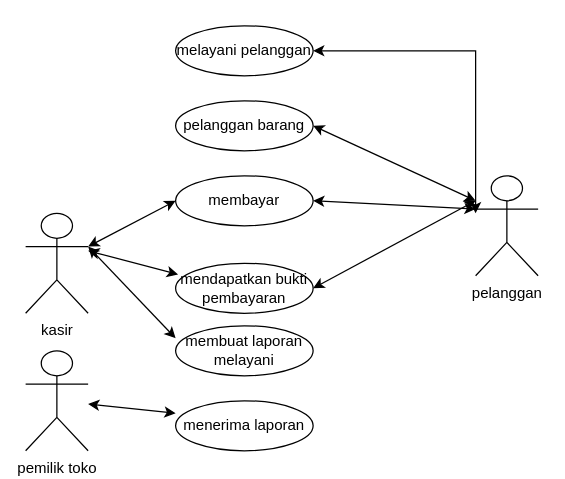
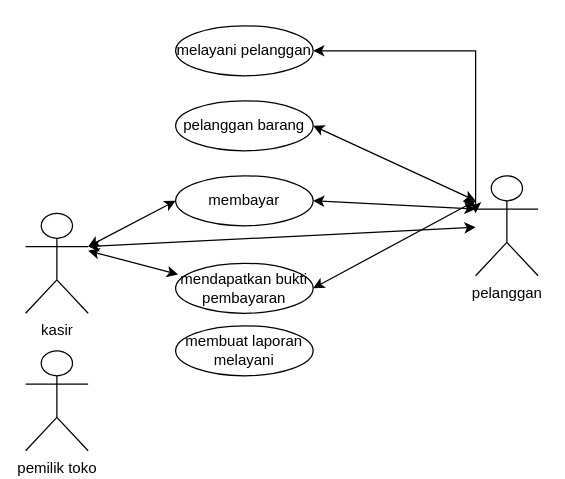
(132, 292) -> (256, 238)
(132, 409) -> none
(244, 426) -> none
